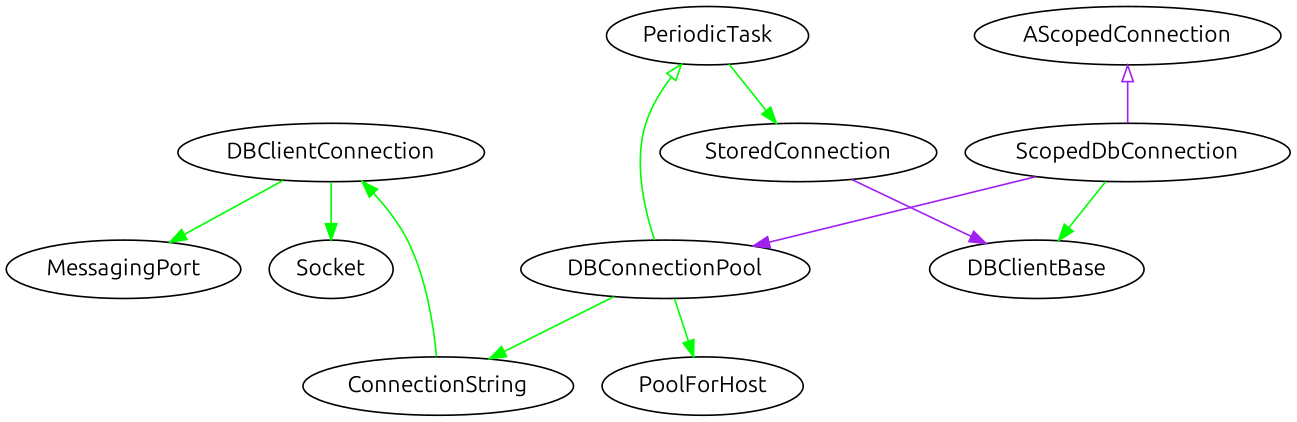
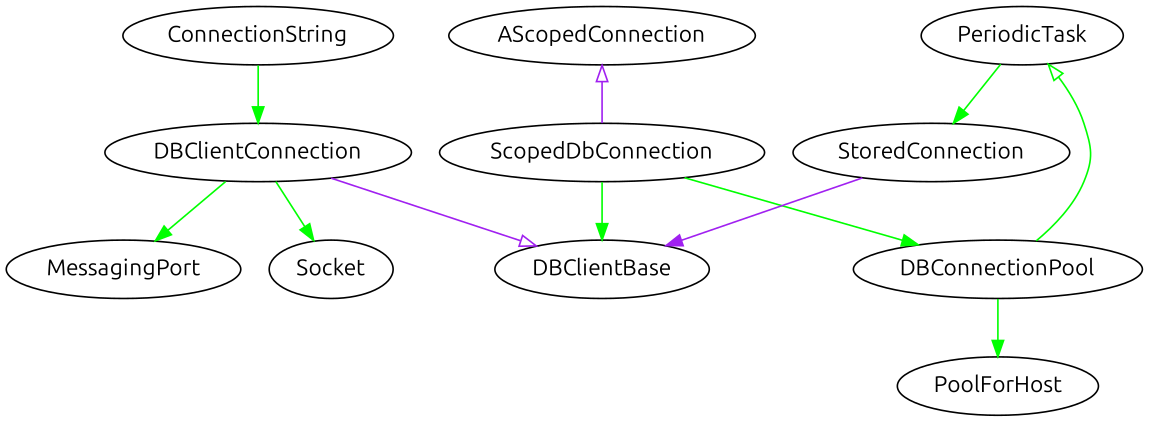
none -> (426, 209)
(889, 213) -> (799, 211)
(559, 324) -> none
